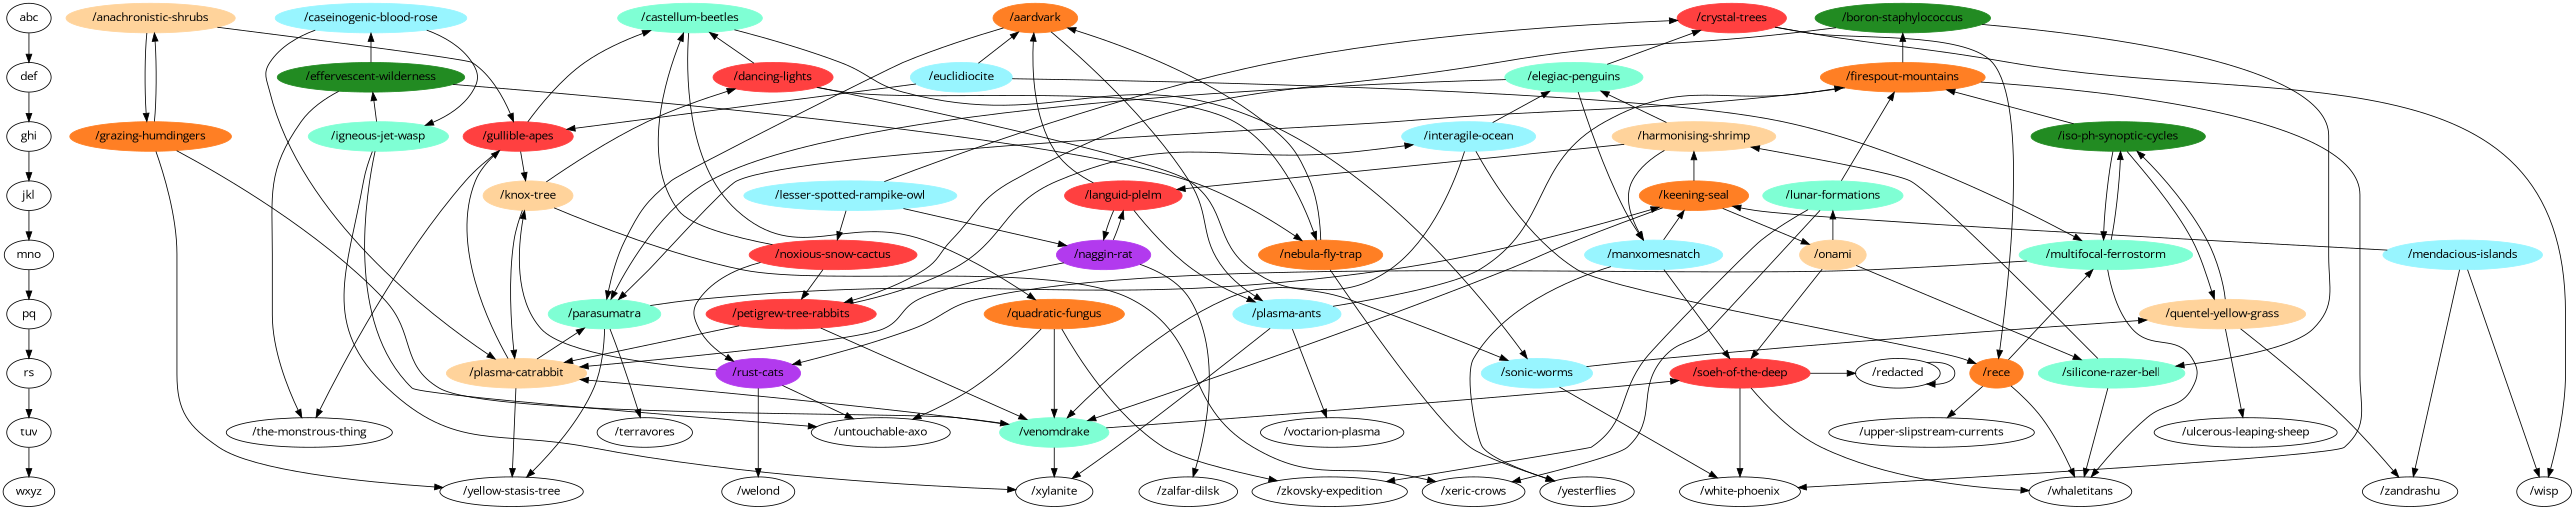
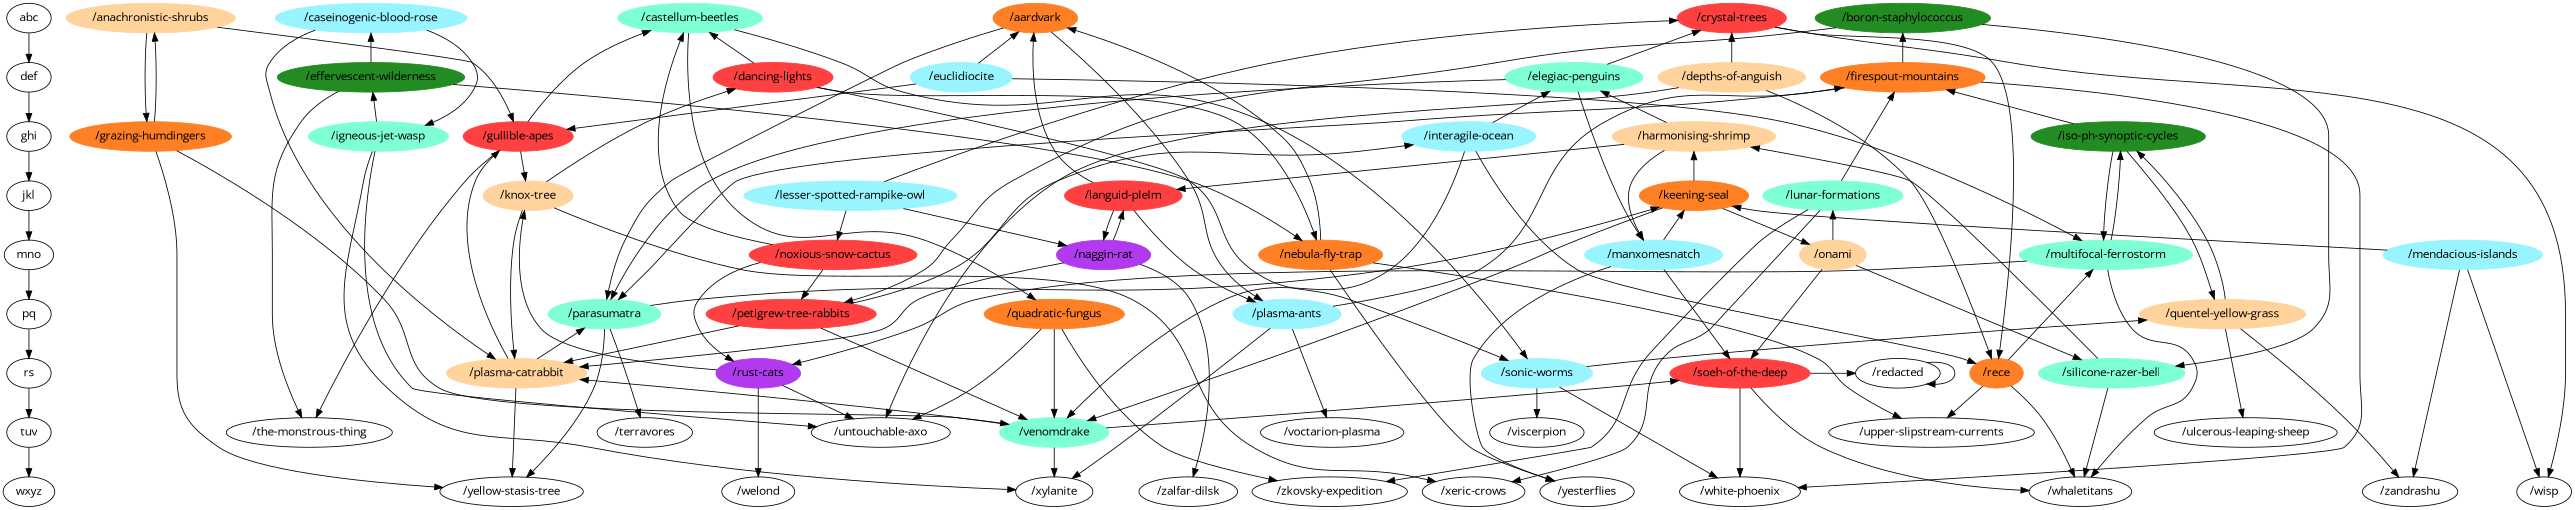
none -> (1732, 77)
none -> (1645, 309)
none -> (1537, 432)
